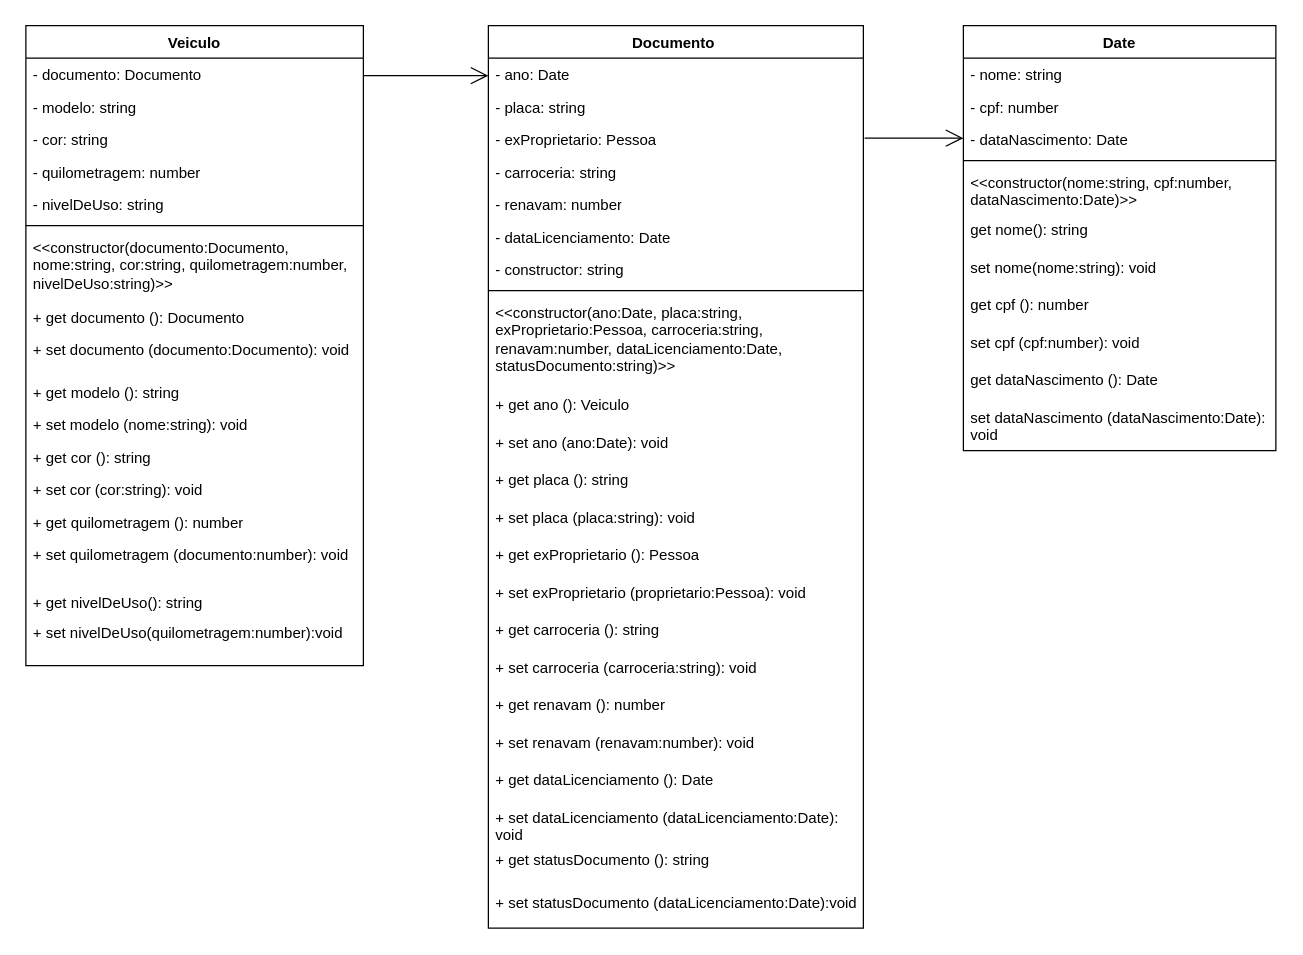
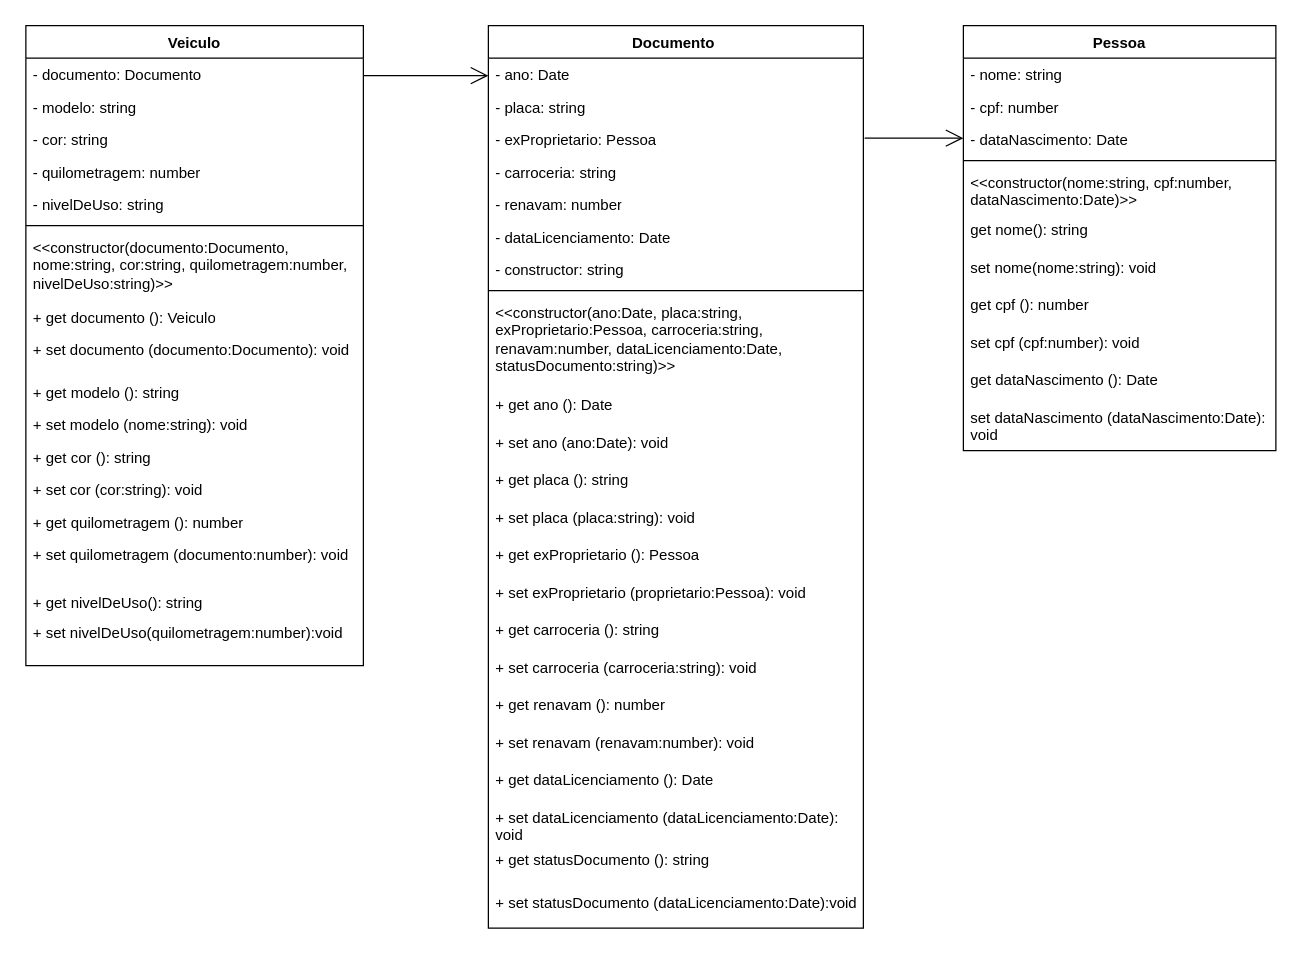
(1119, 43) -> (1119, 43)
(145, 318) -> (133, 318)
(570, 406) -> (561, 406)
